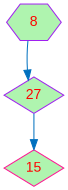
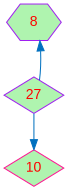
(27, 55) -> (41, 66)
(34, 168) -> (34, 168)
